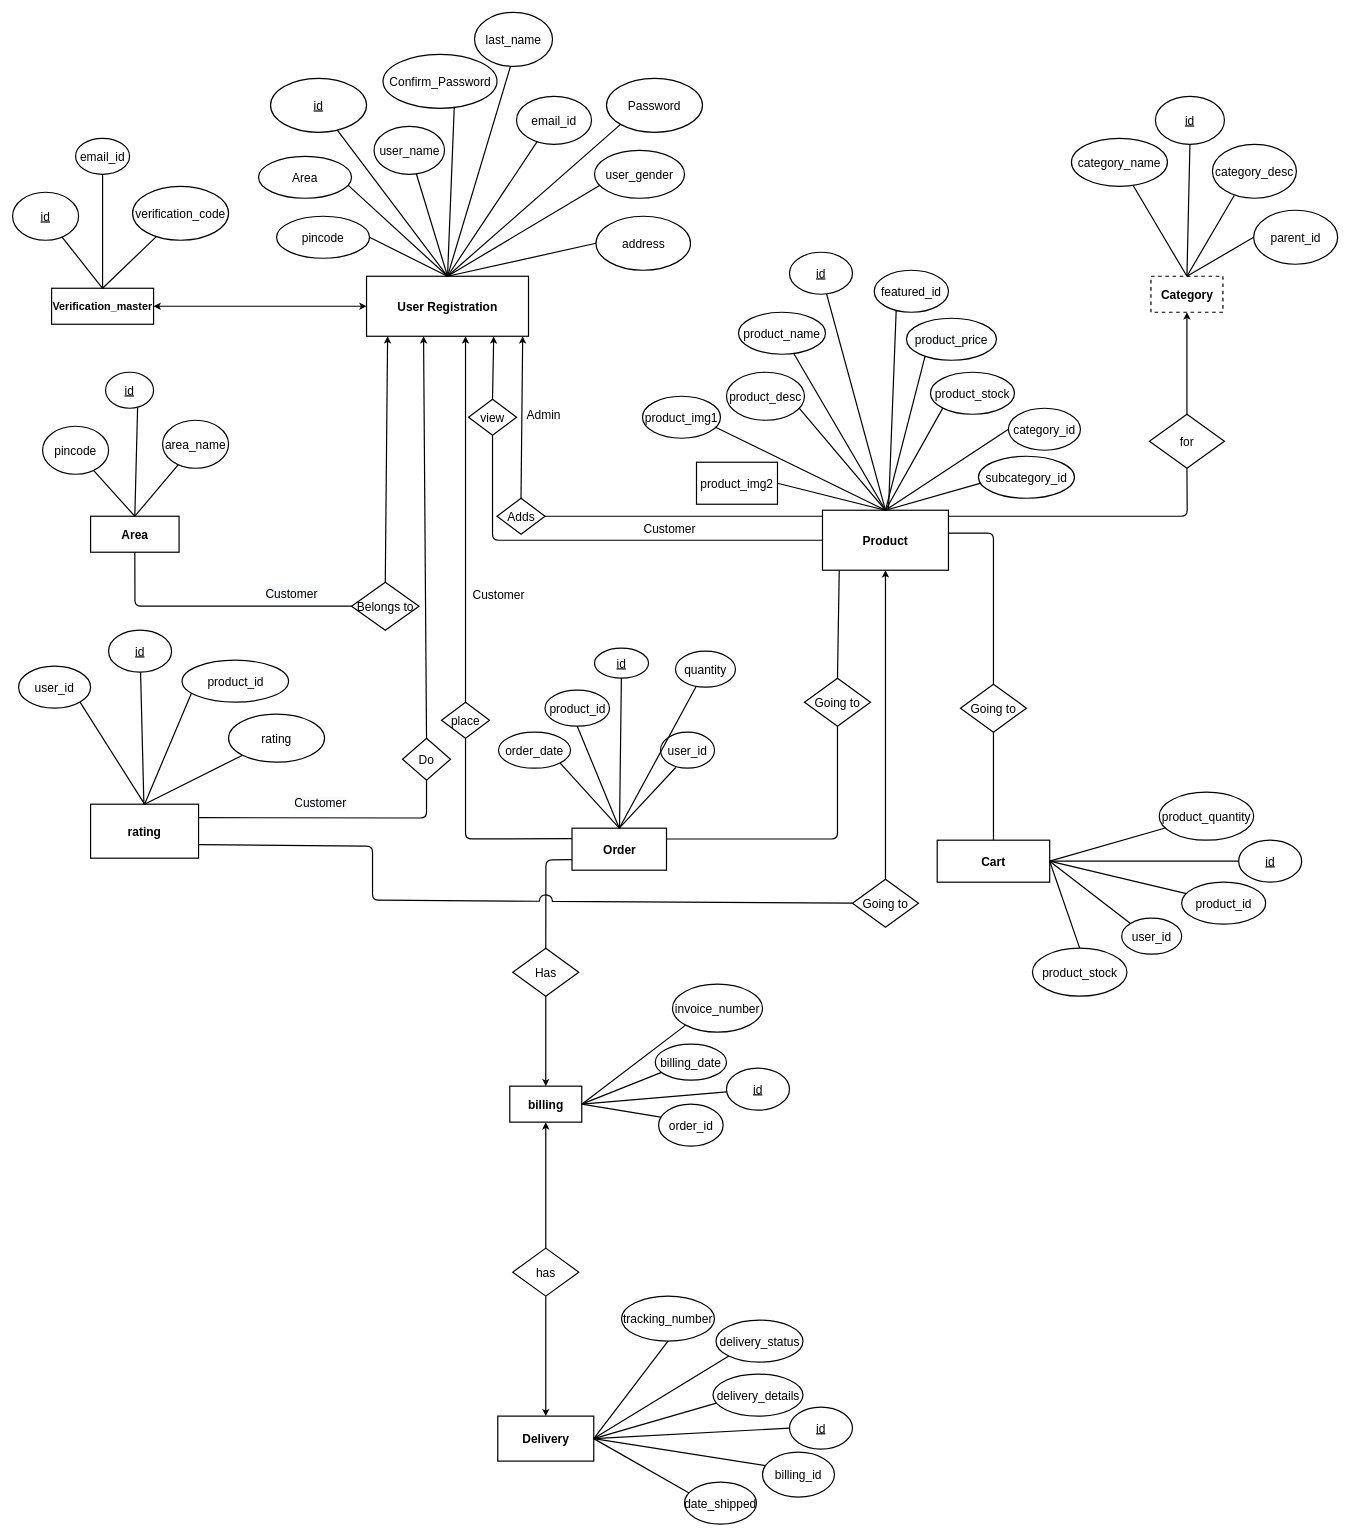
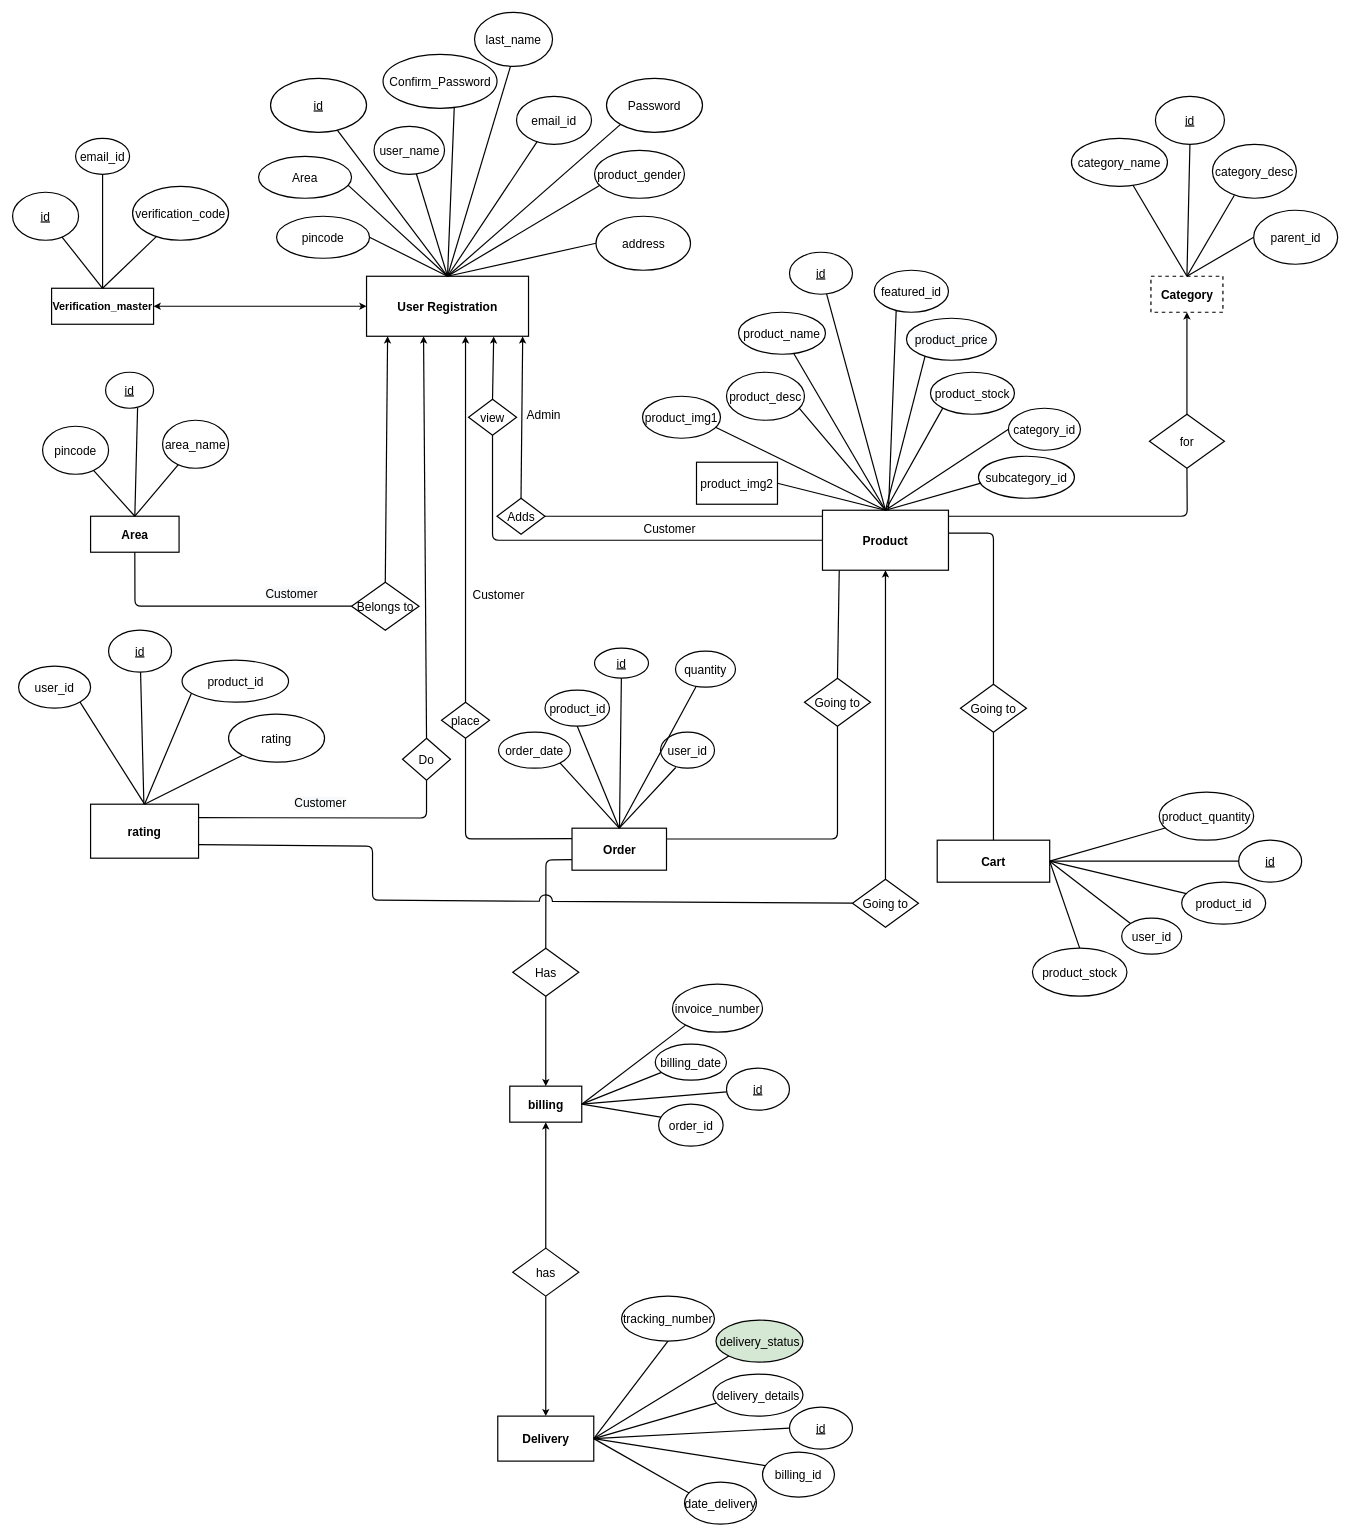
(639, 174) -> (639, 174)
(759, 1341) -> (759, 1341)
(720, 1503) -> (720, 1503)
